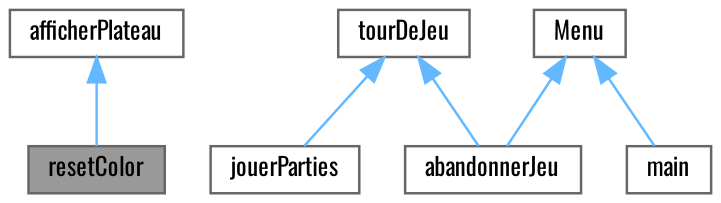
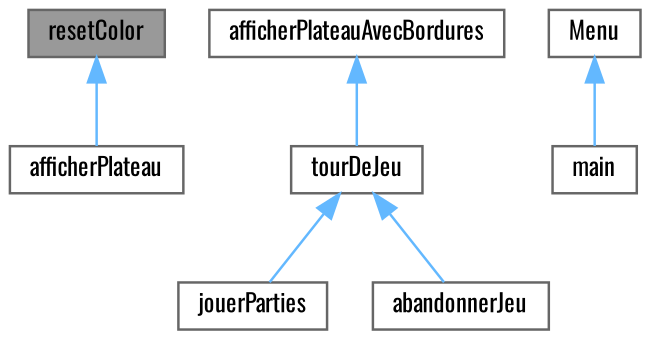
none -> (357, 33)
(529, 112) -> none
(97, 114) -> (97, 114)
